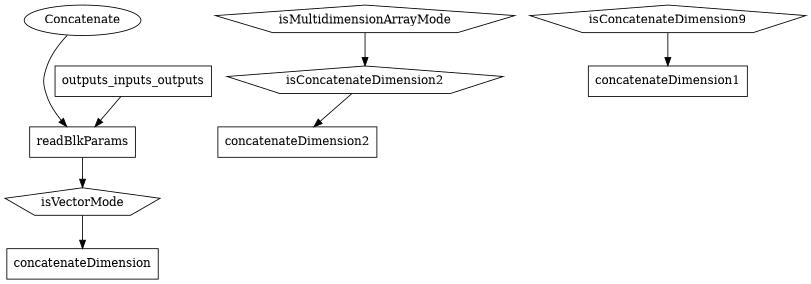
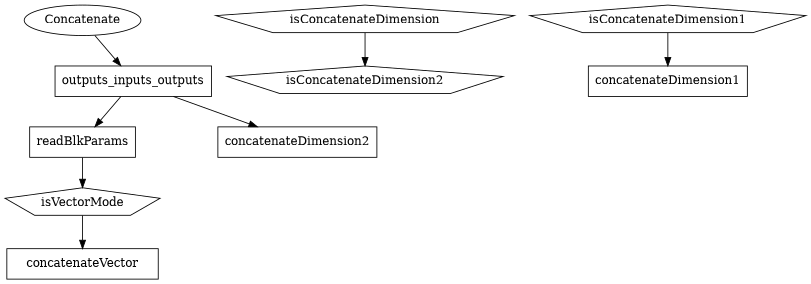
(365, 20) -> (365, 20)
(668, 20) -> (668, 20)
(44, 77) -> (105, 47)
(336, 107) -> (211, 110)
(83, 264) -> (83, 264)
